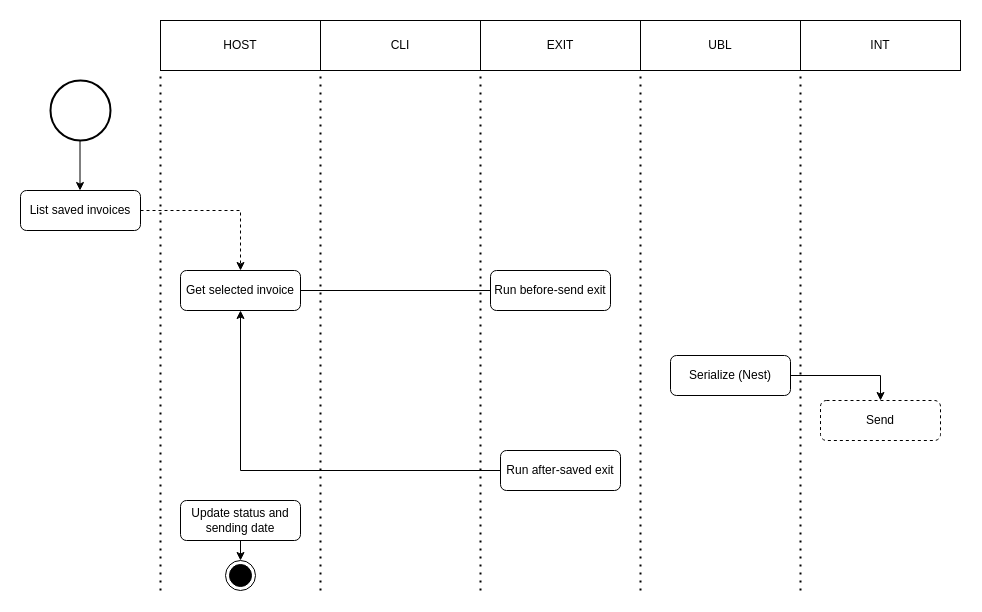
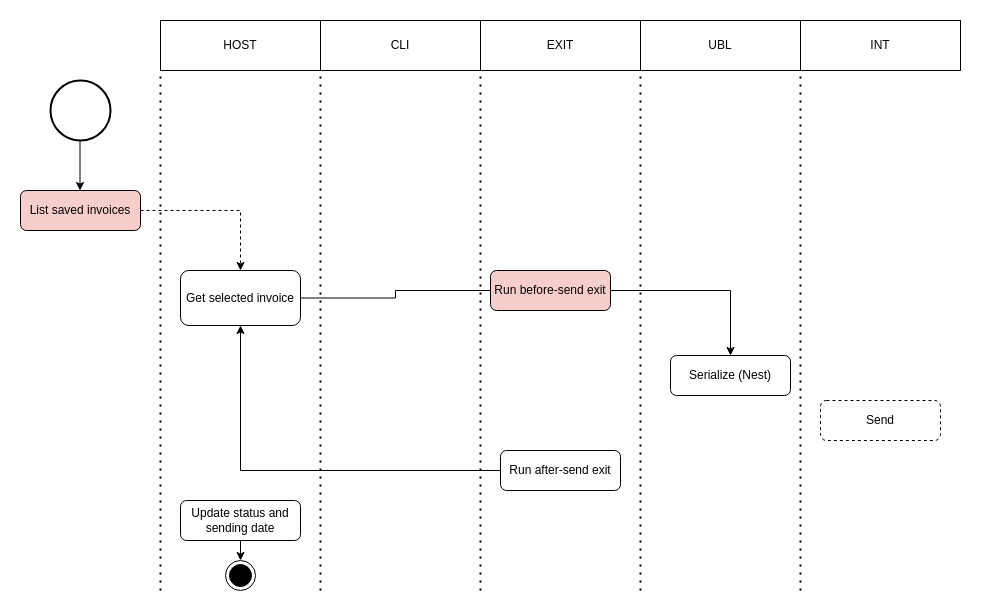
(81, 211) -> (81, 211)
(241, 291) -> (241, 298)
(551, 291) -> (551, 291)
none -> (700, 291)
(845, 376) -> none
(561, 471) -> (561, 471)
